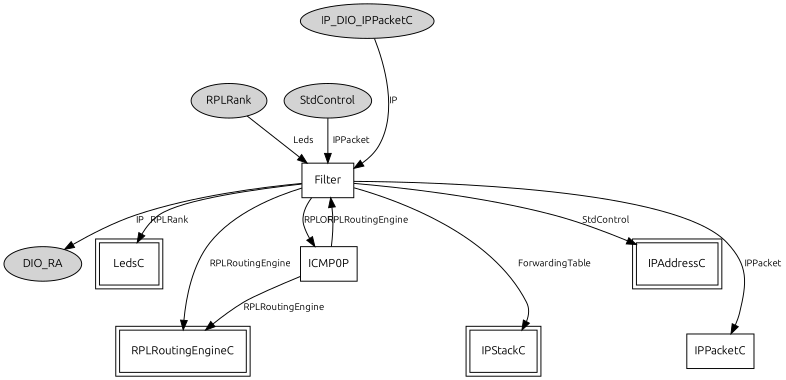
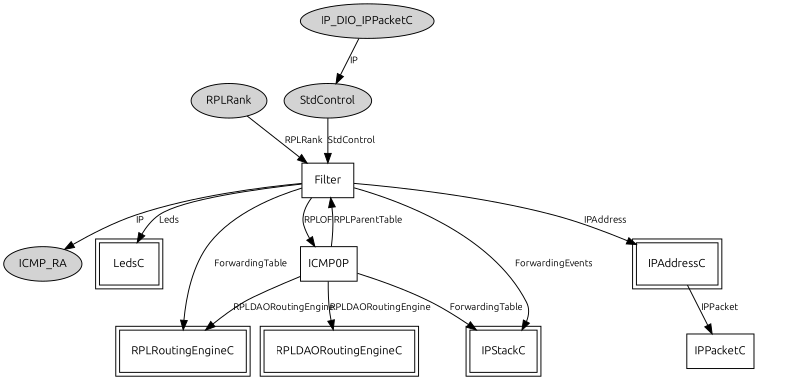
(389, 104) -> (350, 57)
(304, 141) -> (304, 141)
(351, 141) -> (351, 141)
(589, 197) -> (698, 305)
(170, 220) -> (170, 220)
(368, 220) -> (368, 220)
(606, 220) -> (606, 220)
(43, 264) -> (43, 264)
(251, 264) -> (251, 264)
(554, 264) -> (554, 264)
none -> (415, 295)
(284, 308) -> (284, 308)
none -> (339, 351)
